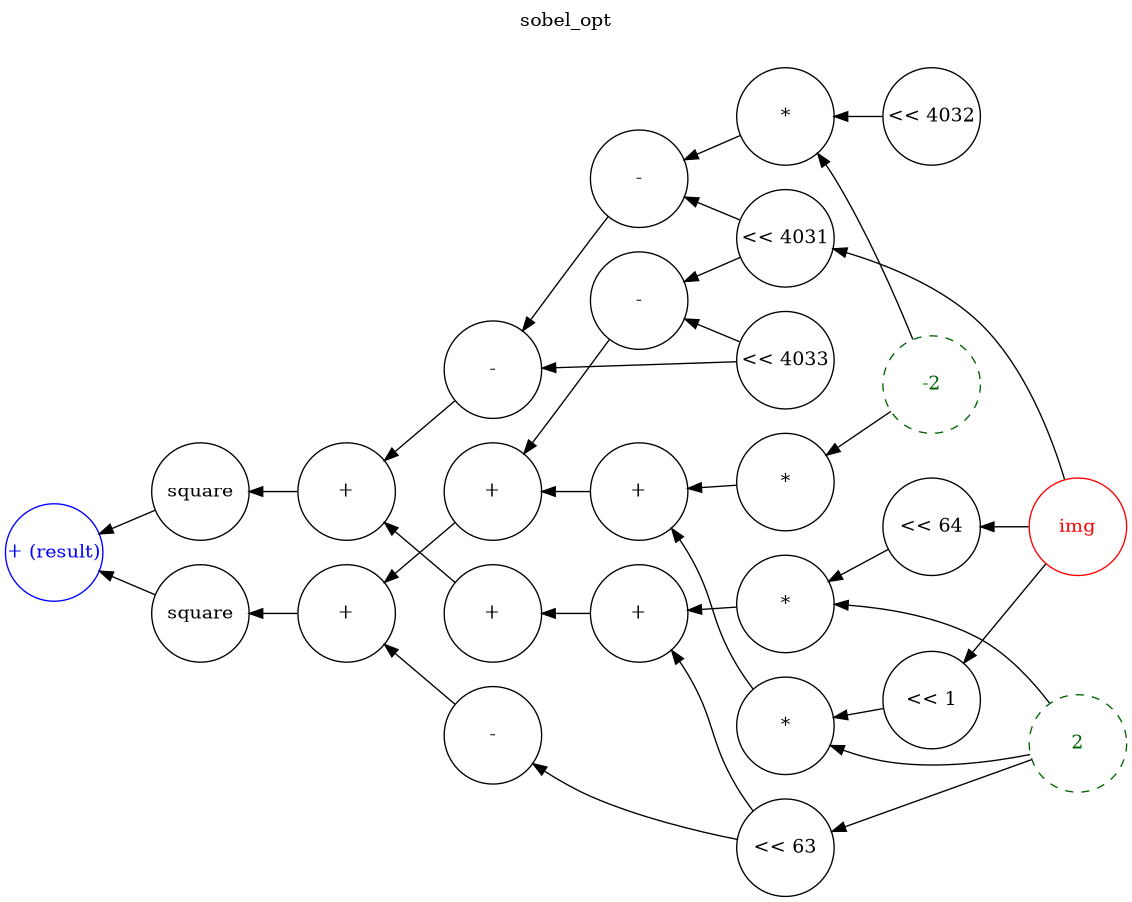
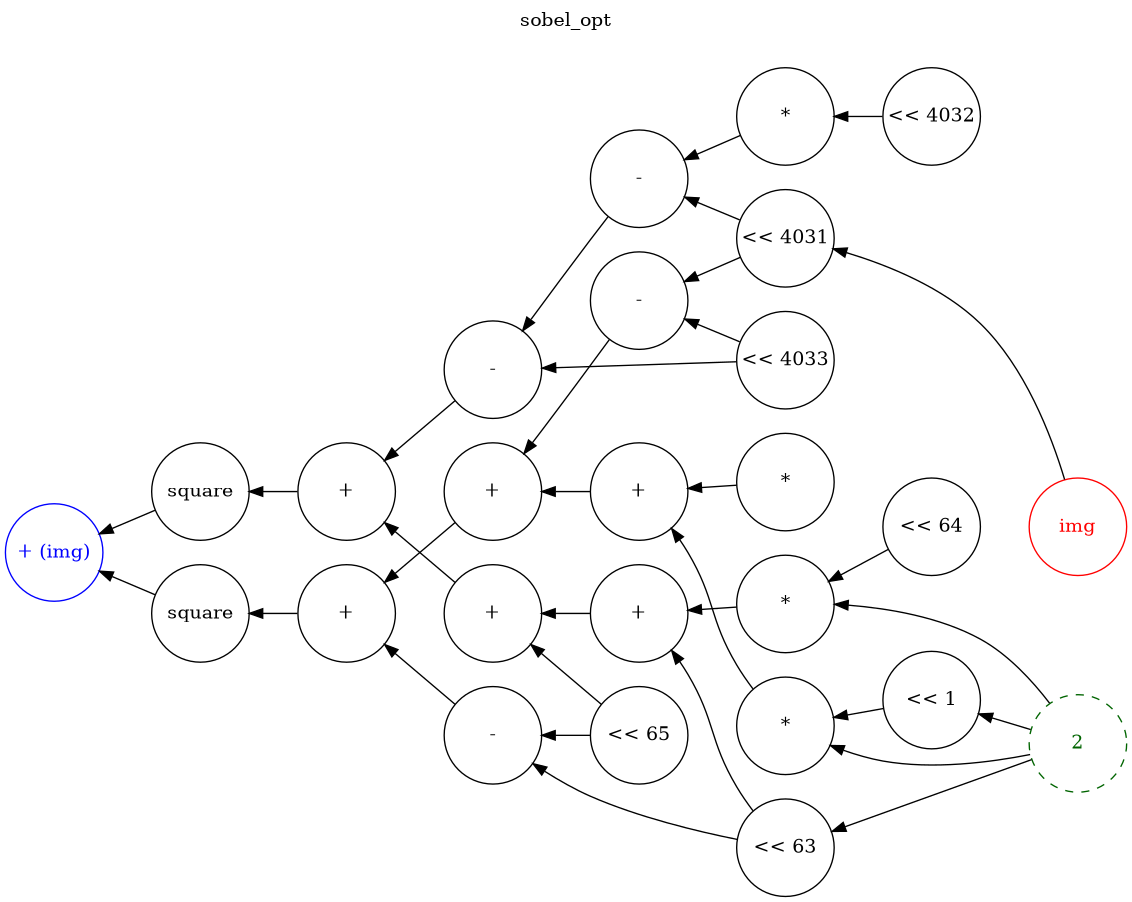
(932, 385) -> none
(1011, 527) -> none
(54, 552) -> (54, 552)
(1009, 608) -> (1011, 724)
none -> (639, 735)
